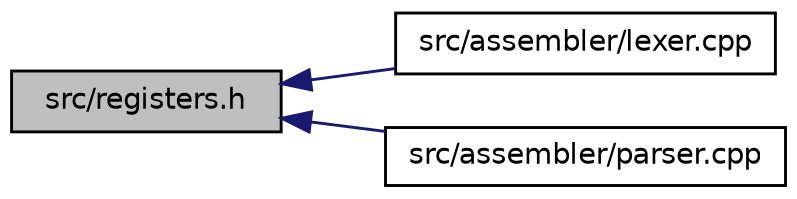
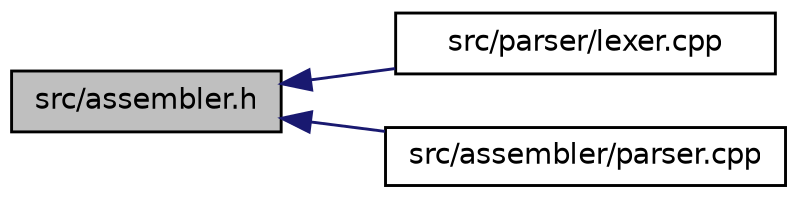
(586, 43) -> (586, 43)
(146, 101) -> (146, 101)
